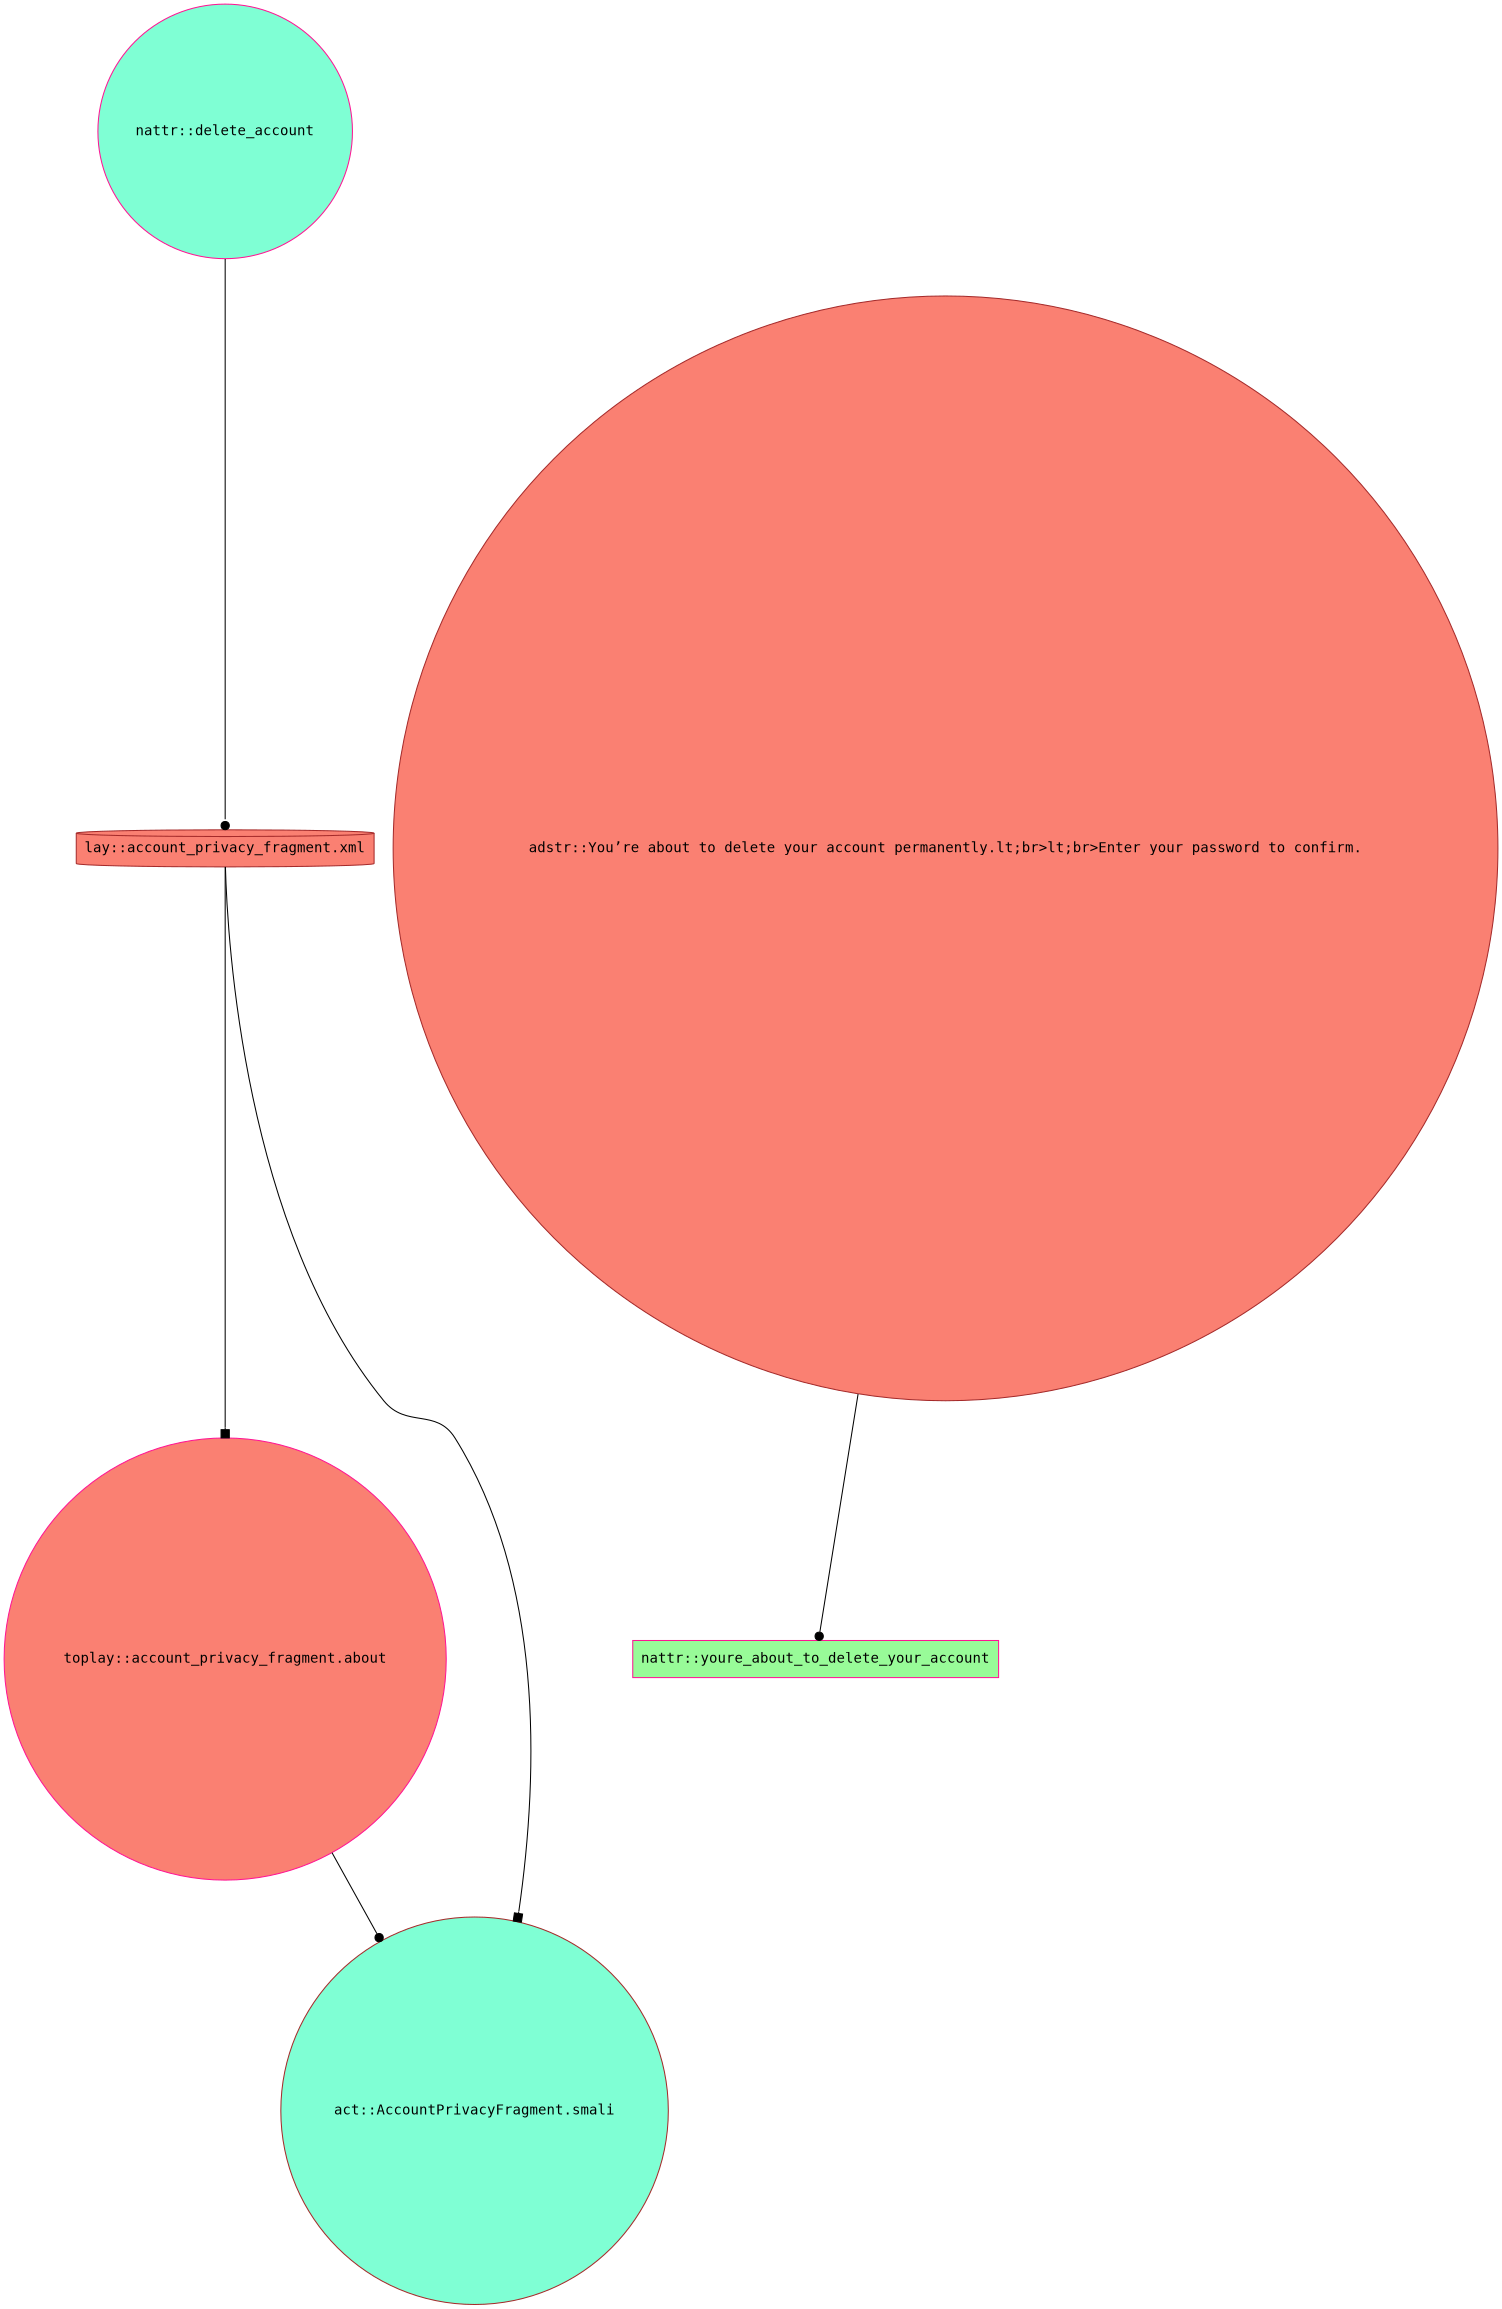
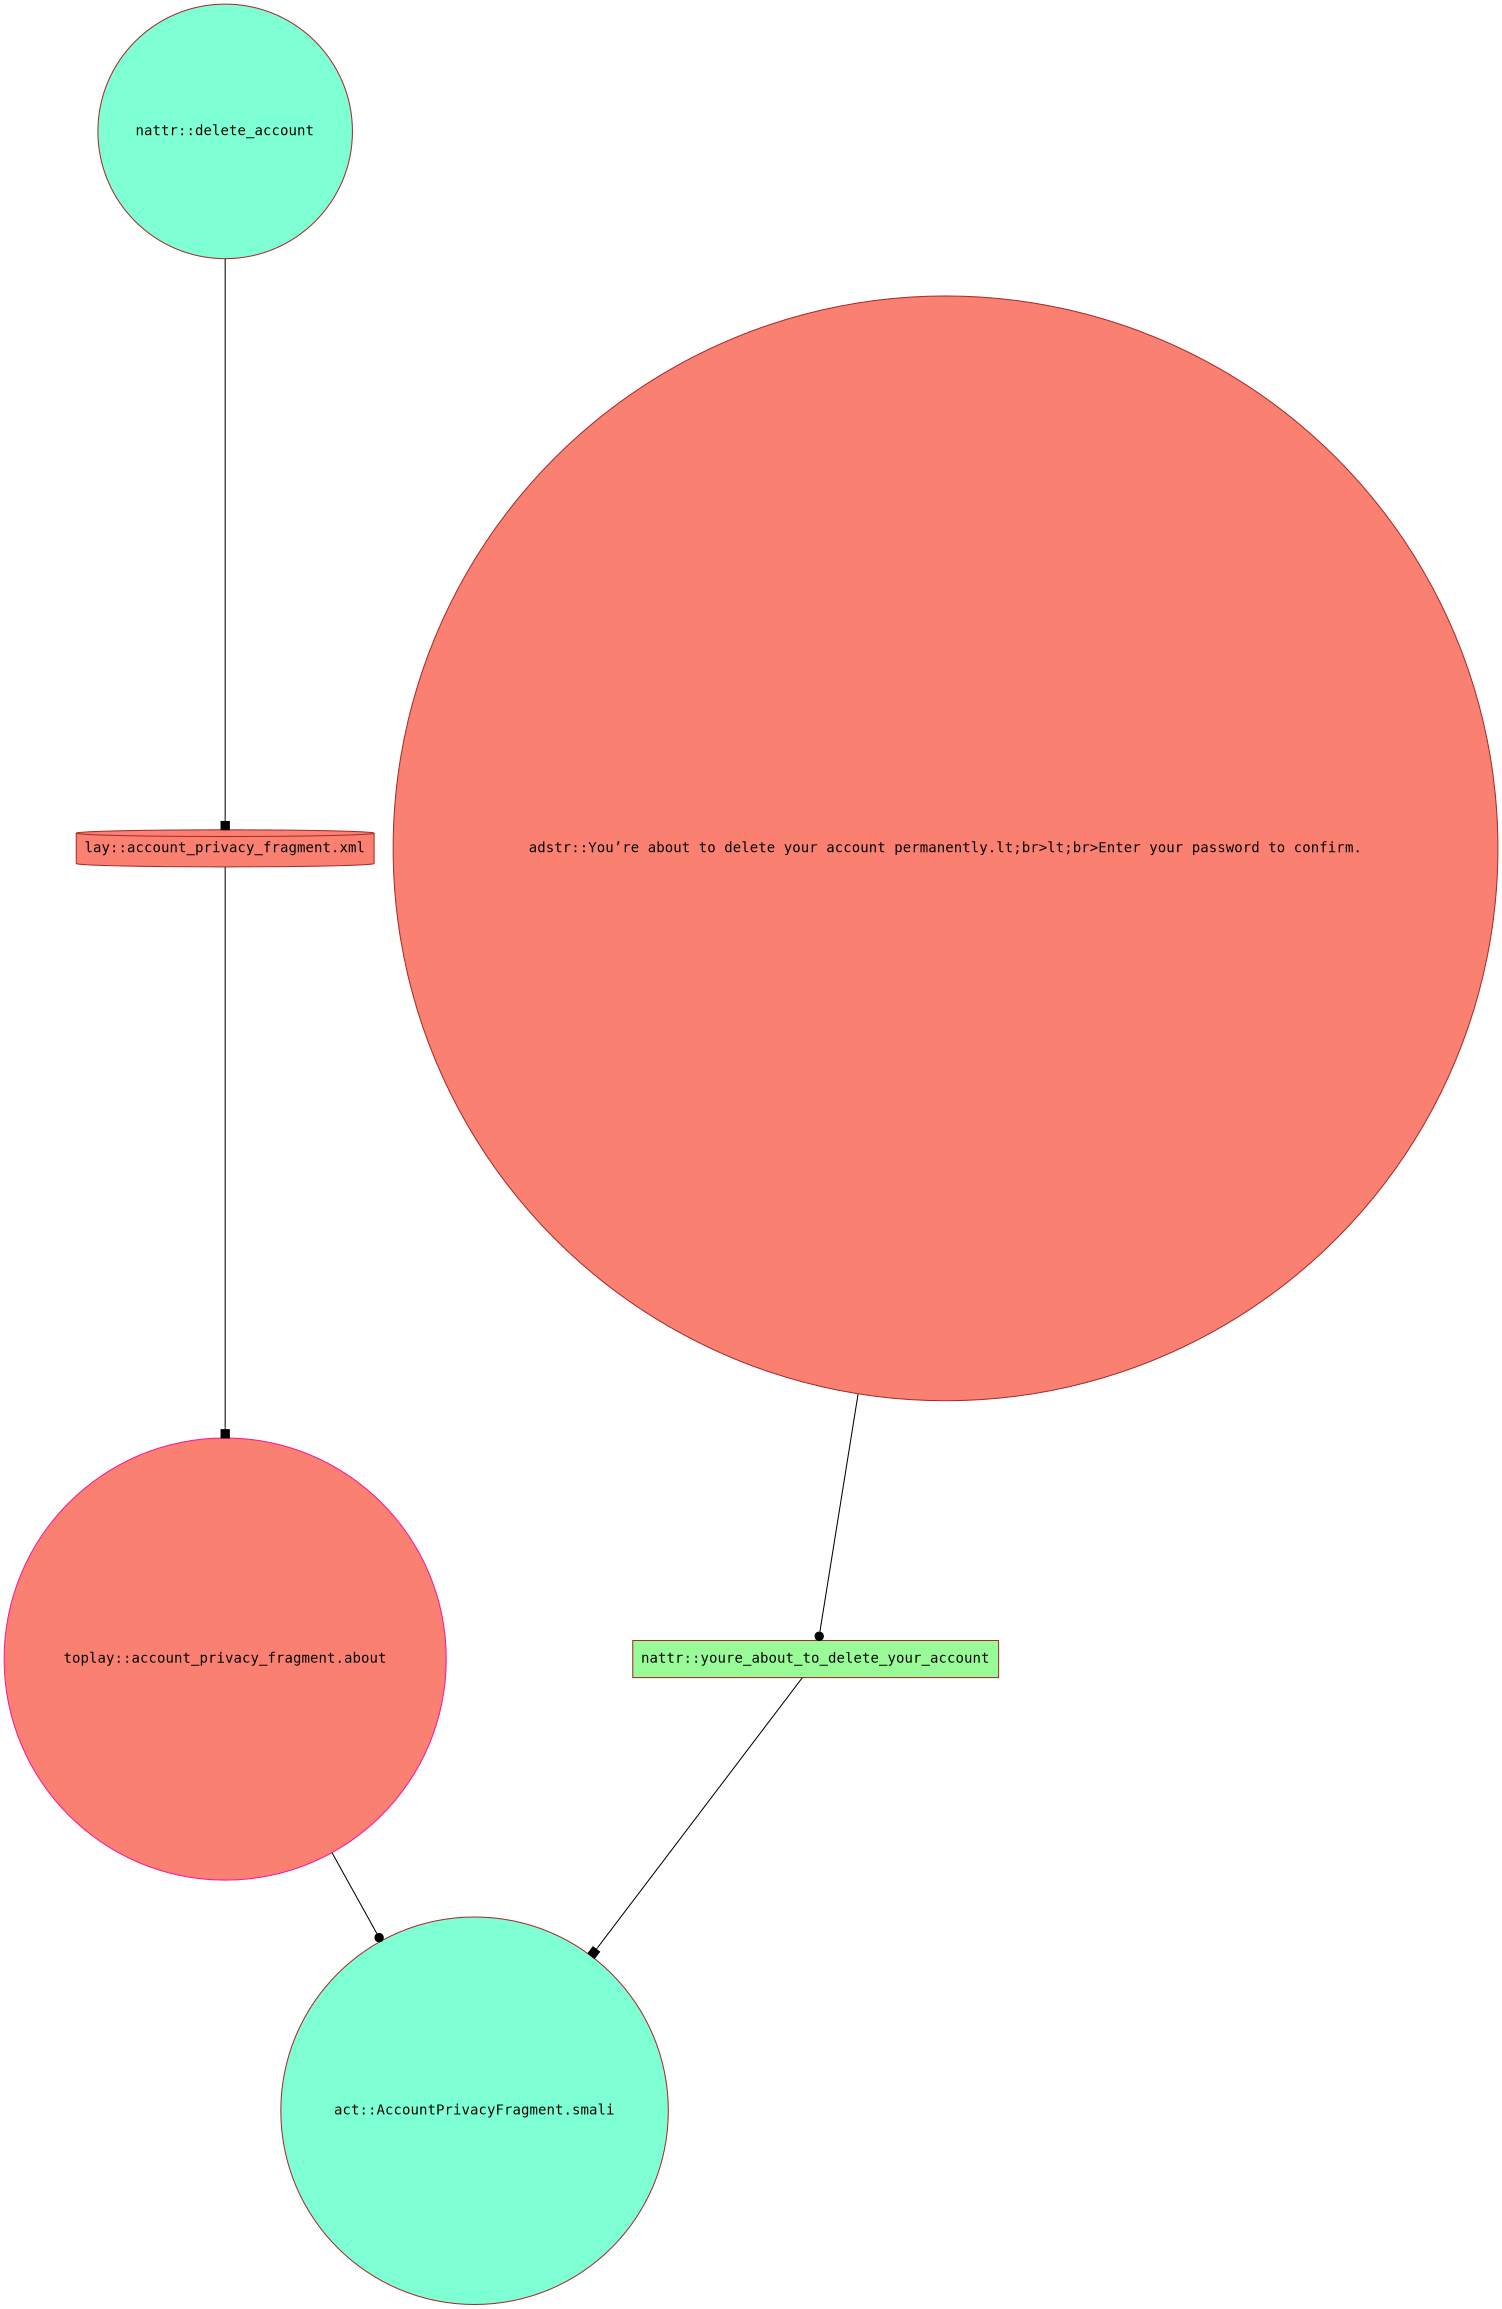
(225, 131) -> (225, 131)
(225, 539) -> (225, 539)
(385, 1402) -> (700, 1813)
(816, 1659) -> (816, 1659)
